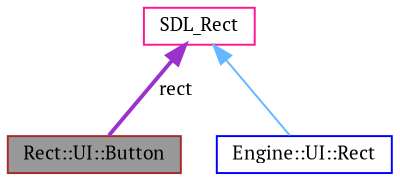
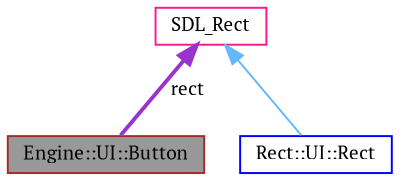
(94, 155) -> (106, 155)
(304, 155) -> (316, 155)
